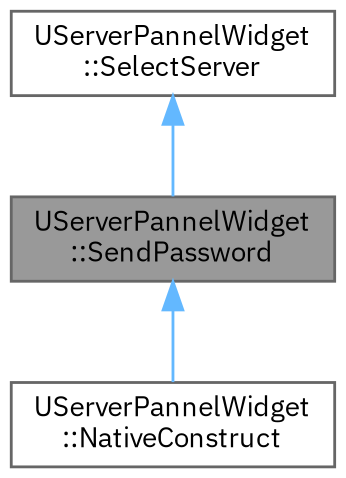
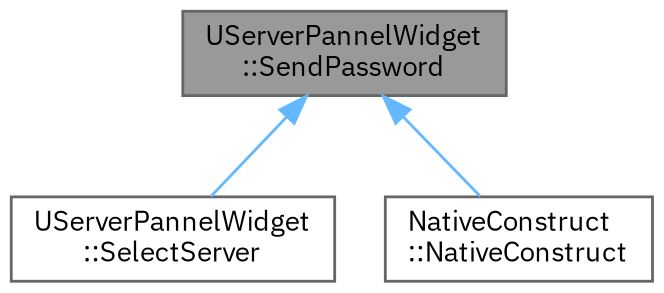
(173, 161) -> (249, 157)
(173, 425) -> (519, 239)
